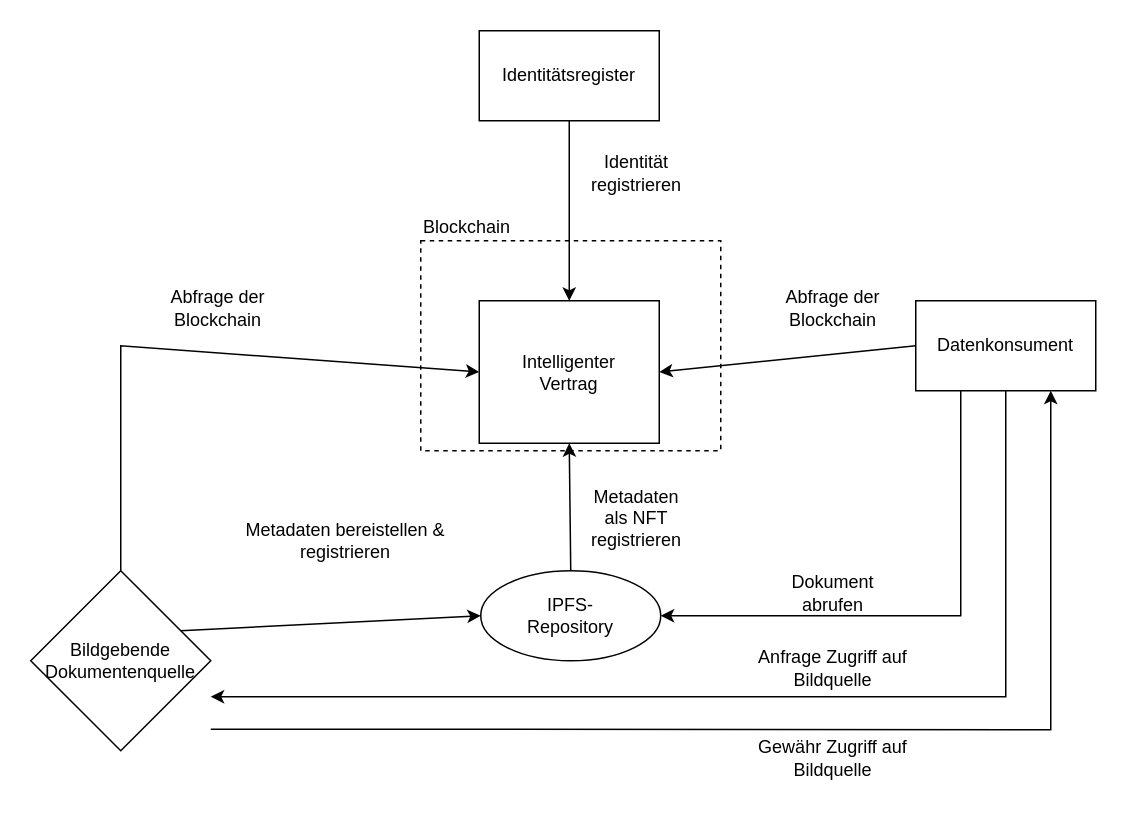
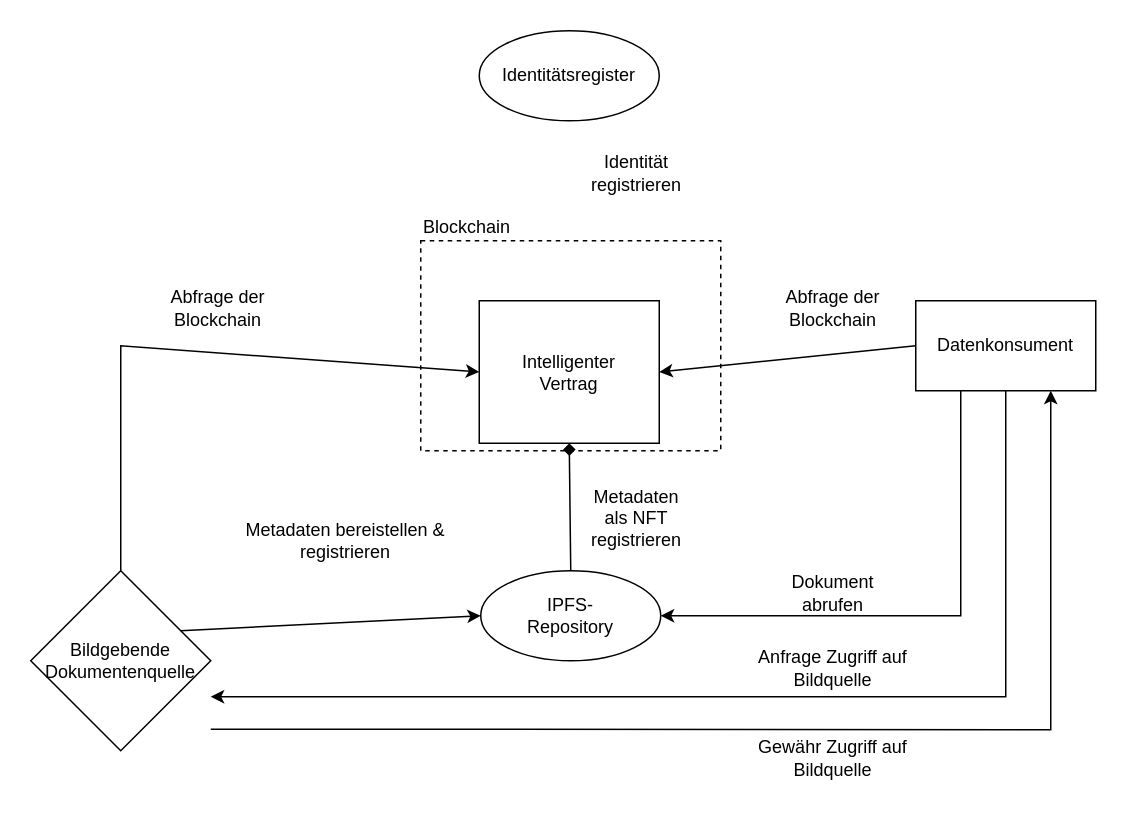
(569, 76) -> (569, 76)
(569, 206) -> none
(569, 455) -> (569, 456)
